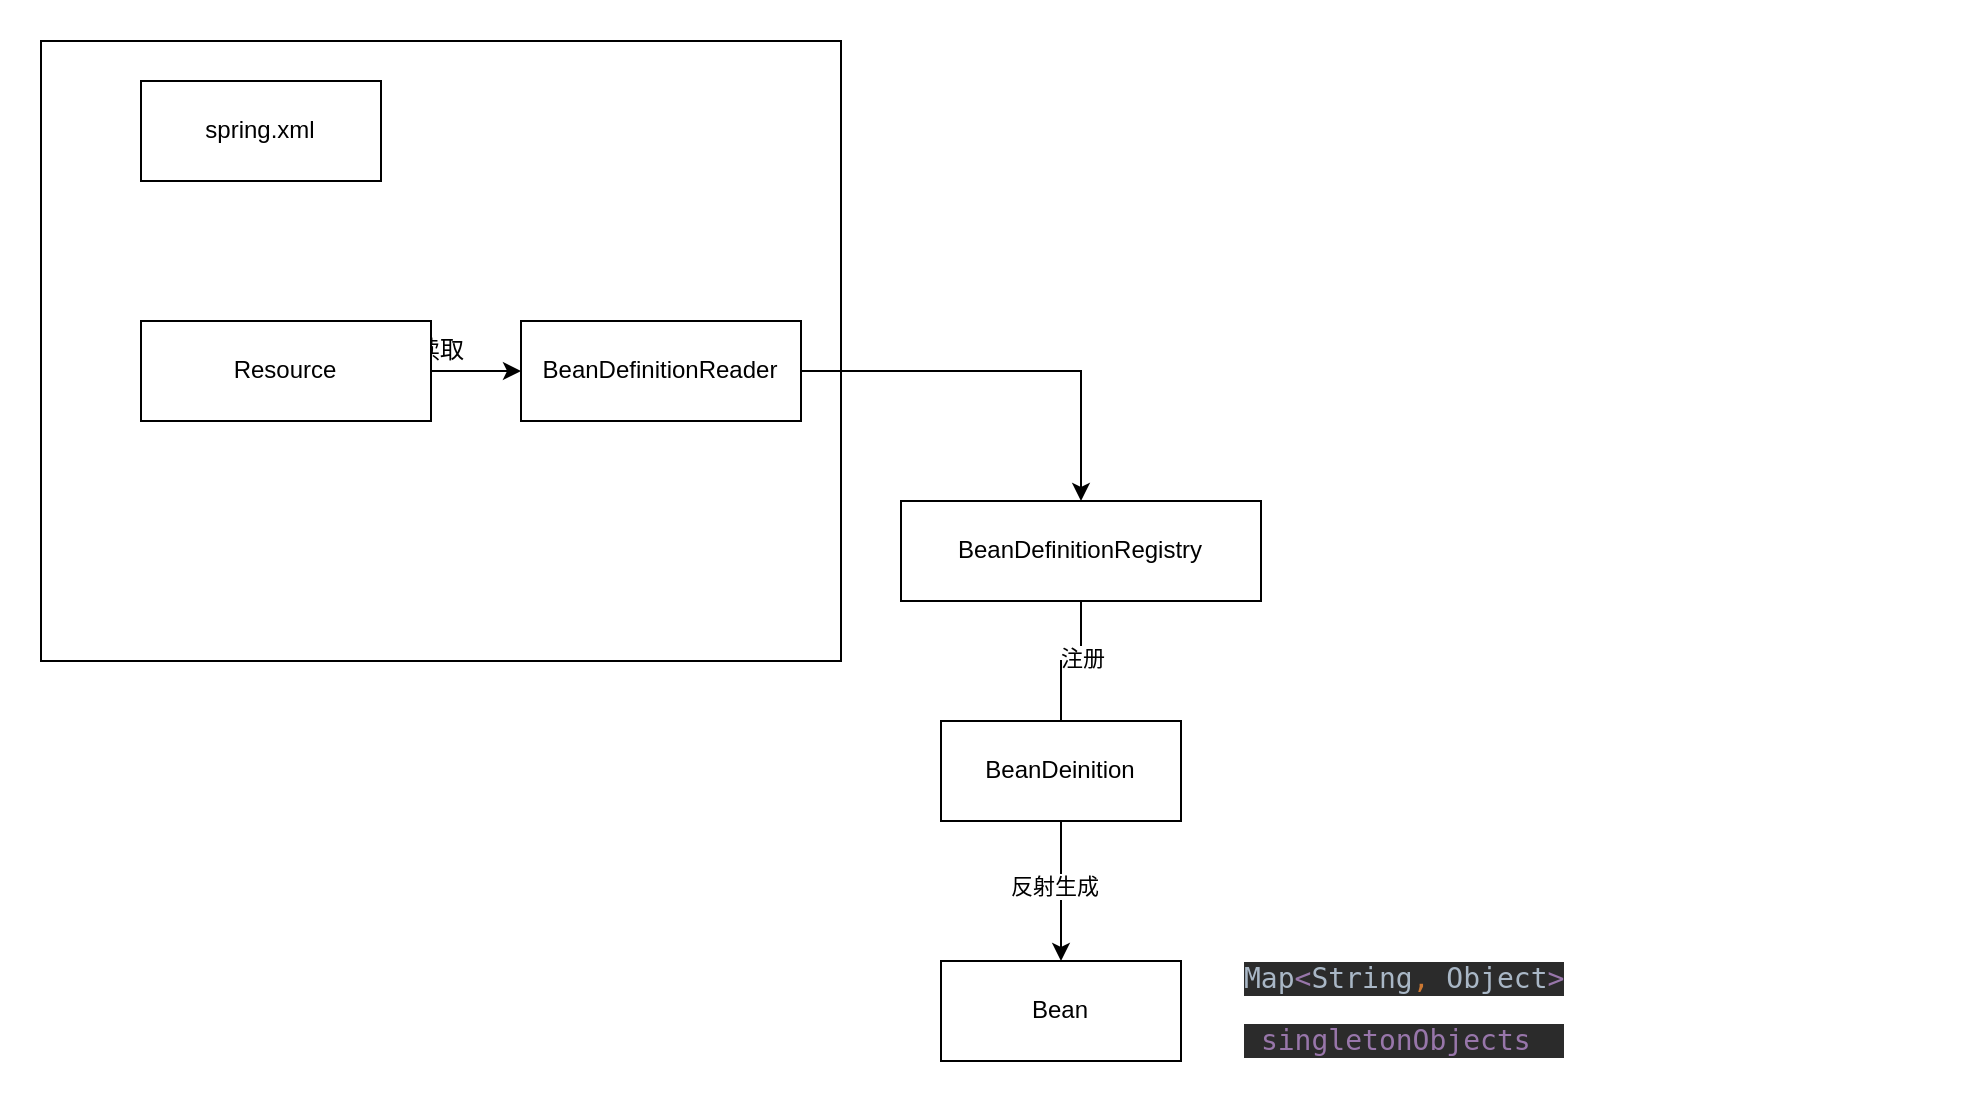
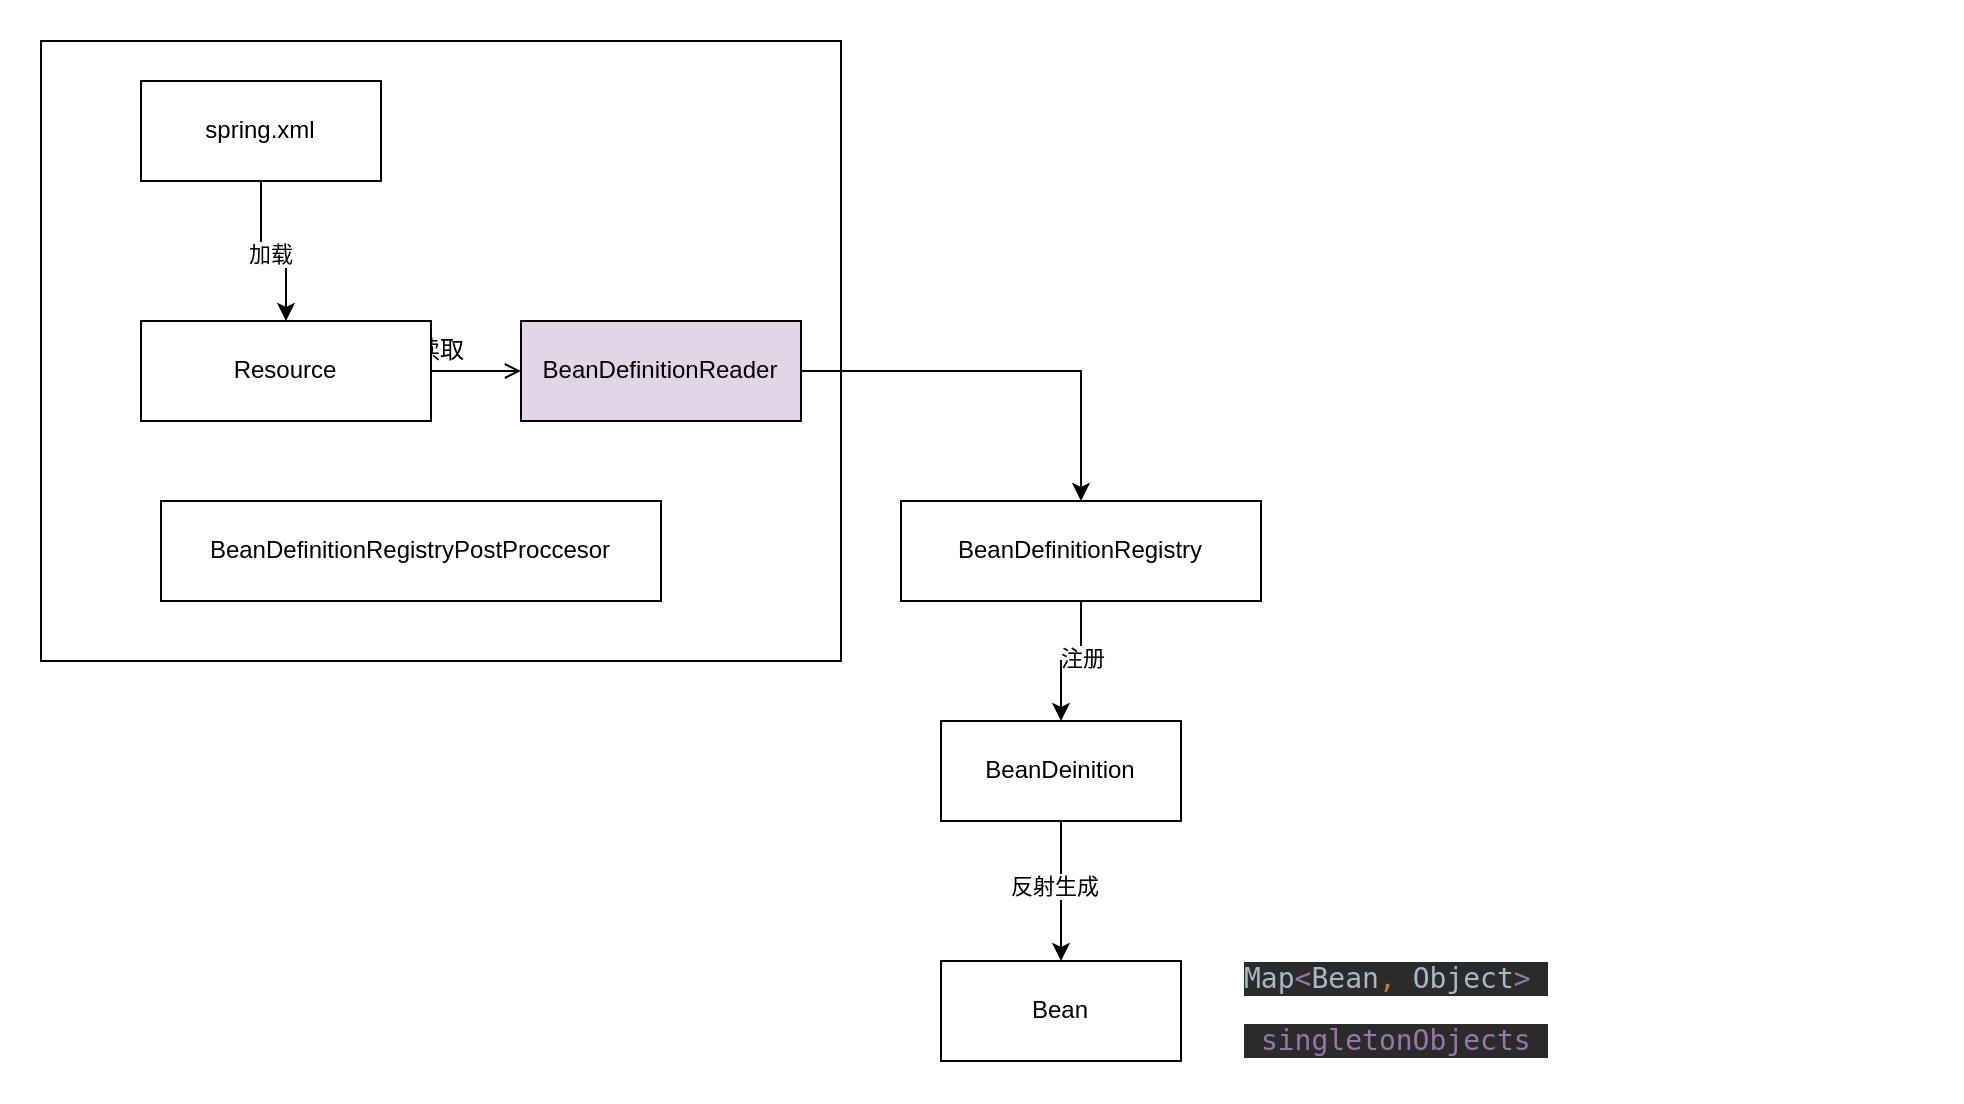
none -> (267, 251)
(506, 371) -> (508, 371)
(661, 371) -> (661, 371)
none -> (411, 551)
(1061, 711) -> (1061, 706)
(1468, 949) -> (1458, 949)
